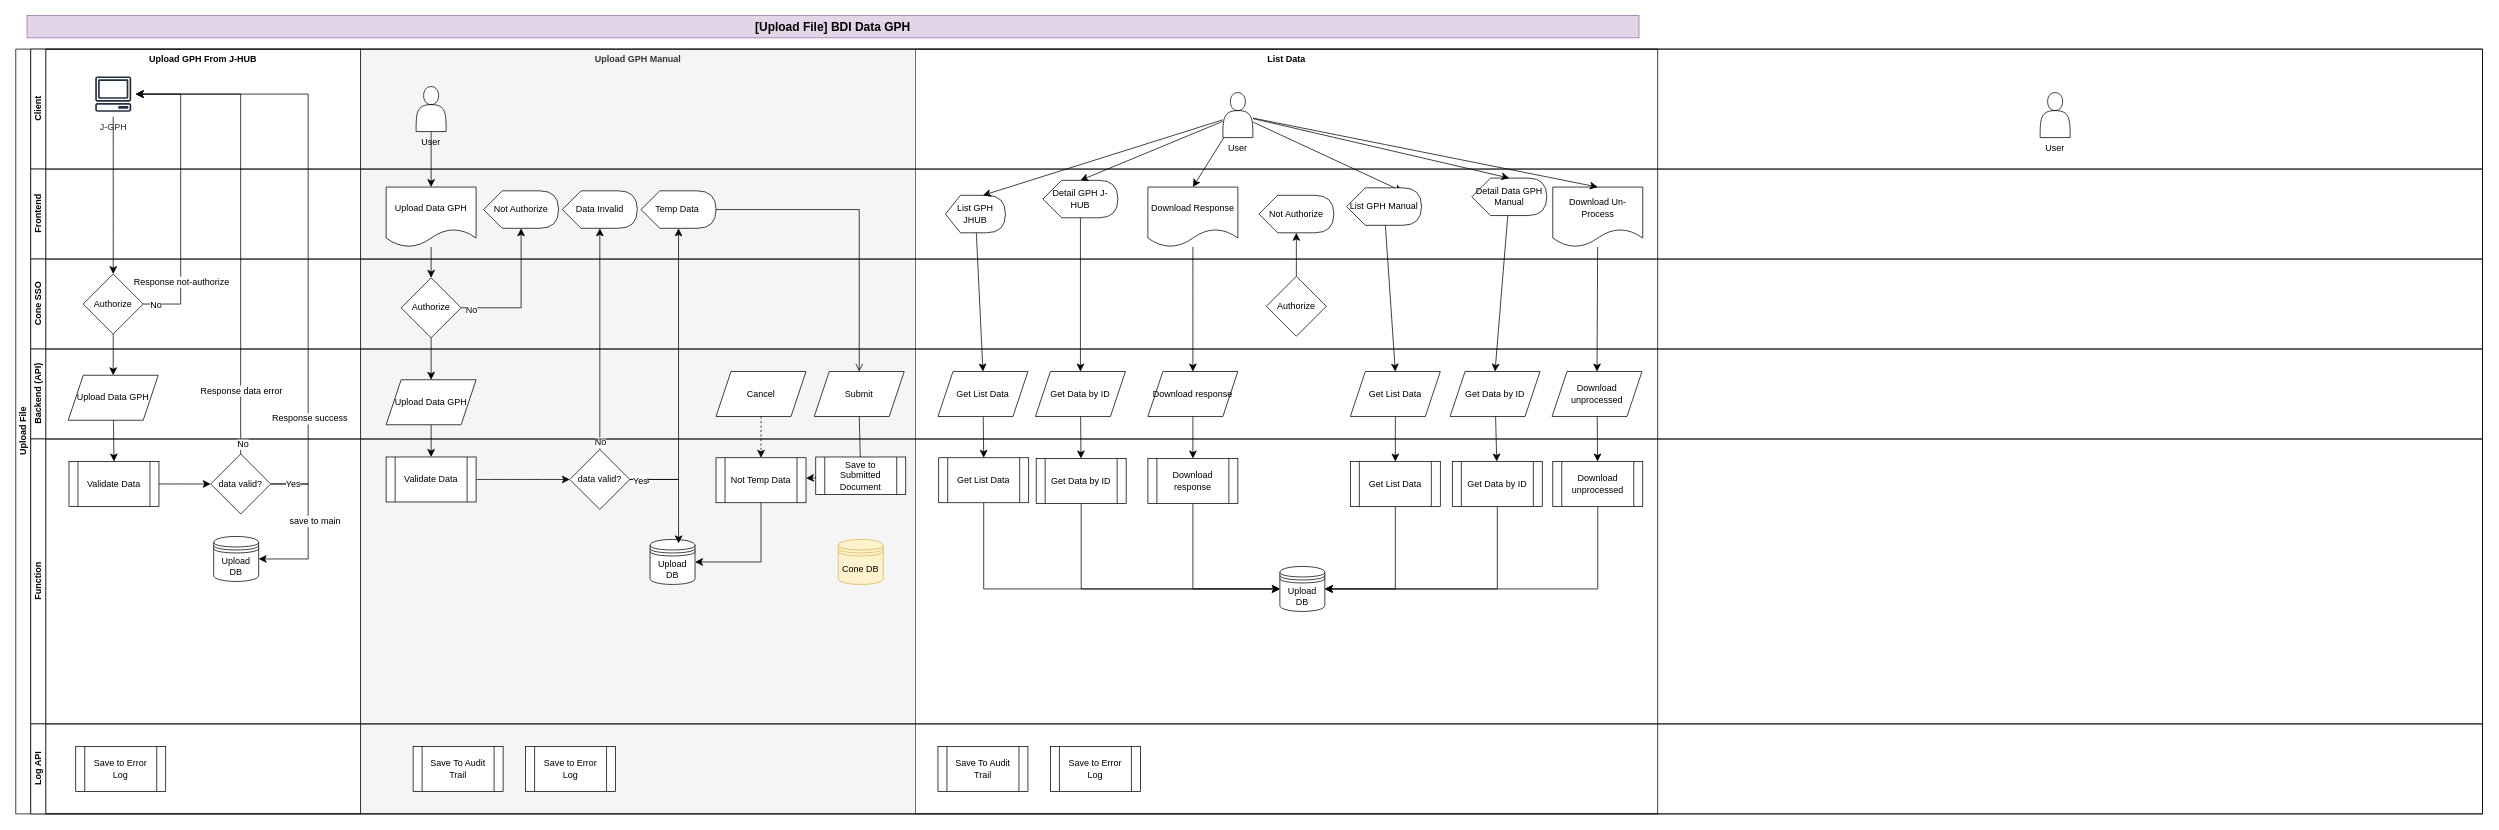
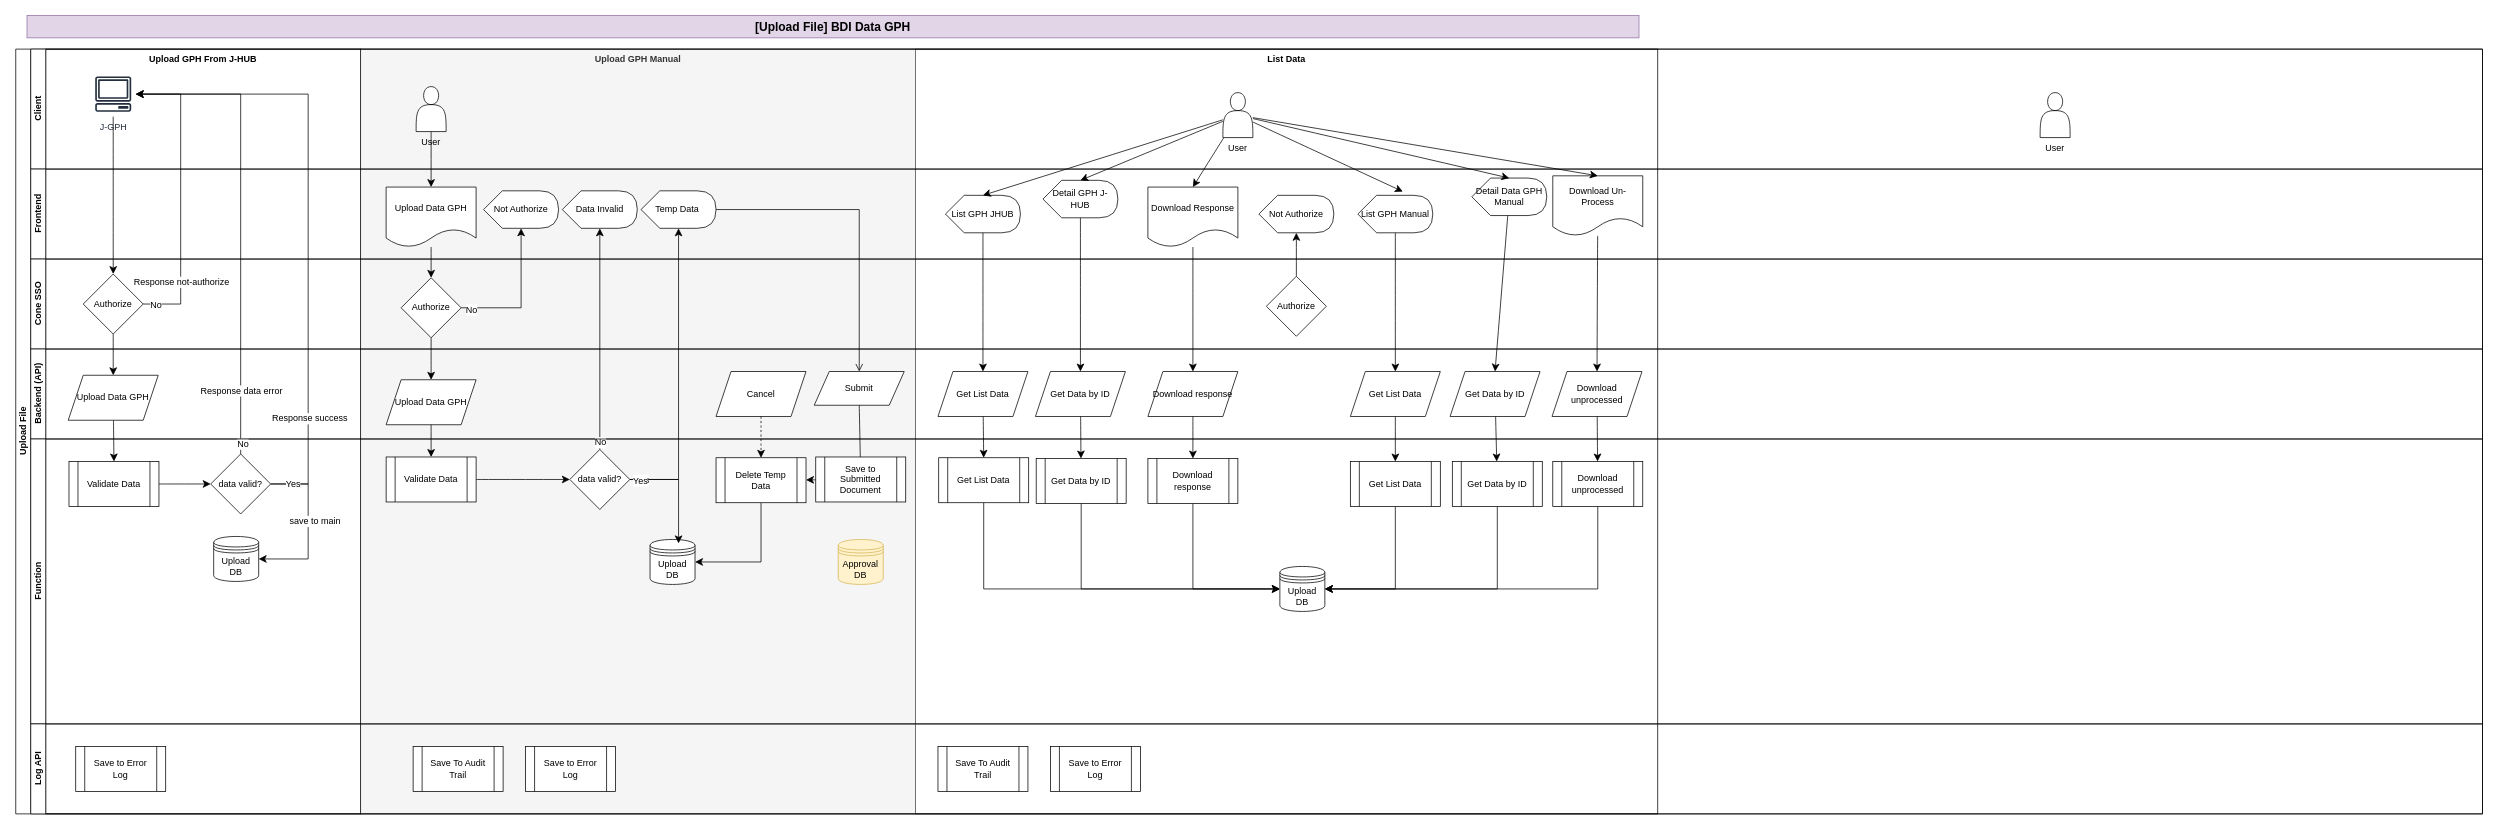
(1384, 207) -> (1395, 214)
(975, 214) -> (983, 214)
(1598, 217) -> (1598, 206)
(859, 394) -> (859, 389)
(861, 476) -> (861, 480)
(761, 480) -> (761, 480)
(861, 570) -> (861, 570)
